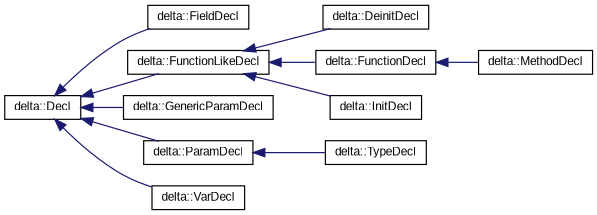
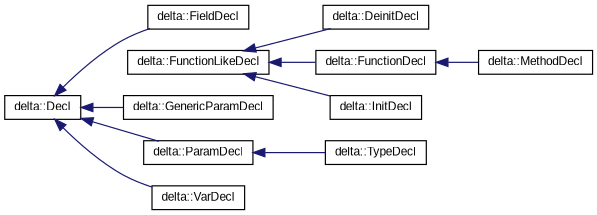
(126, 83) -> none
